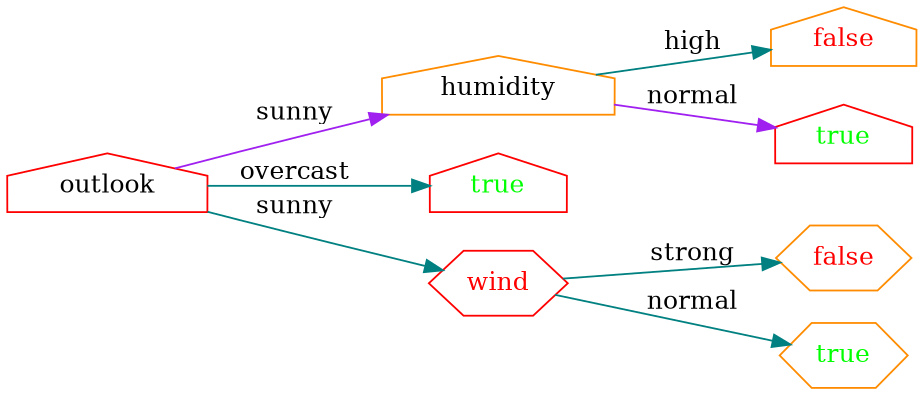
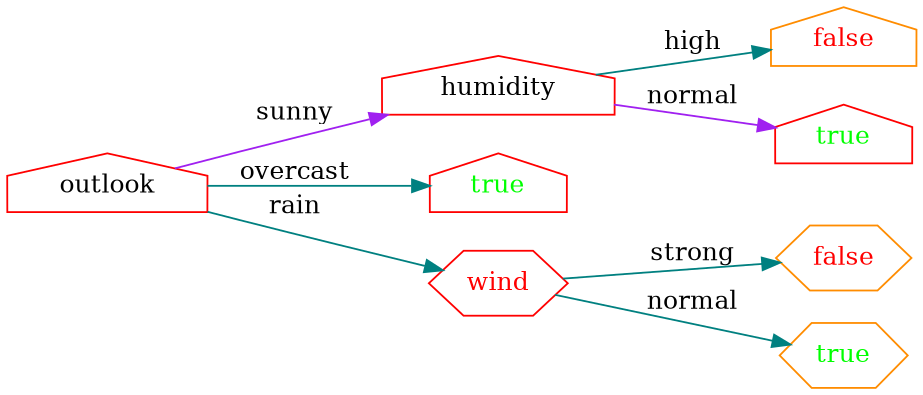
(498, 88) -> (498, 88)
(295, 207) -> (295, 207)
